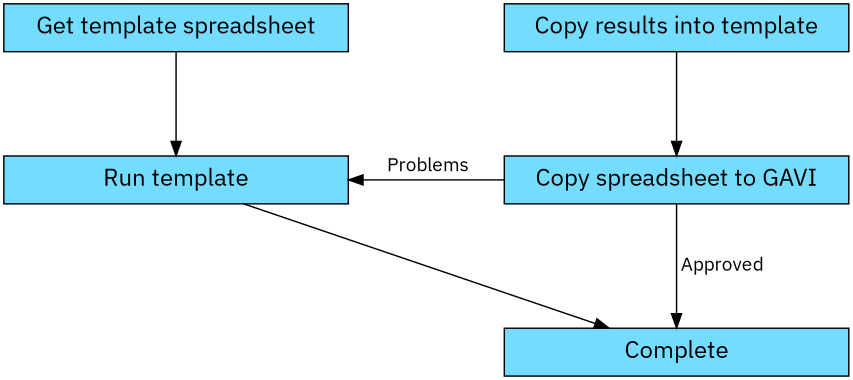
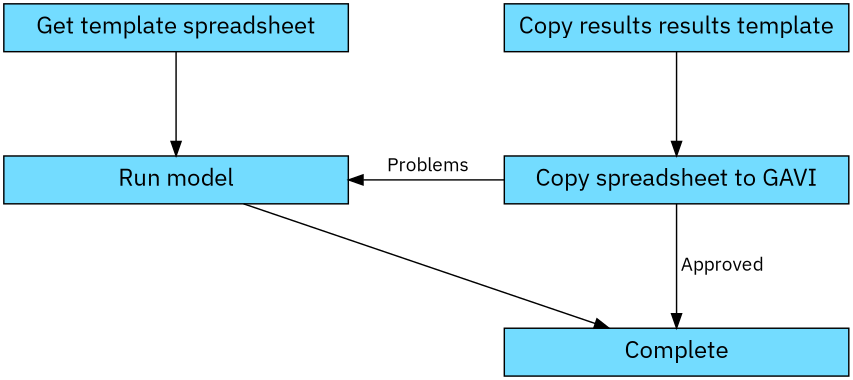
(677, 28) -> (677, 28)
(176, 180) -> (176, 180)
